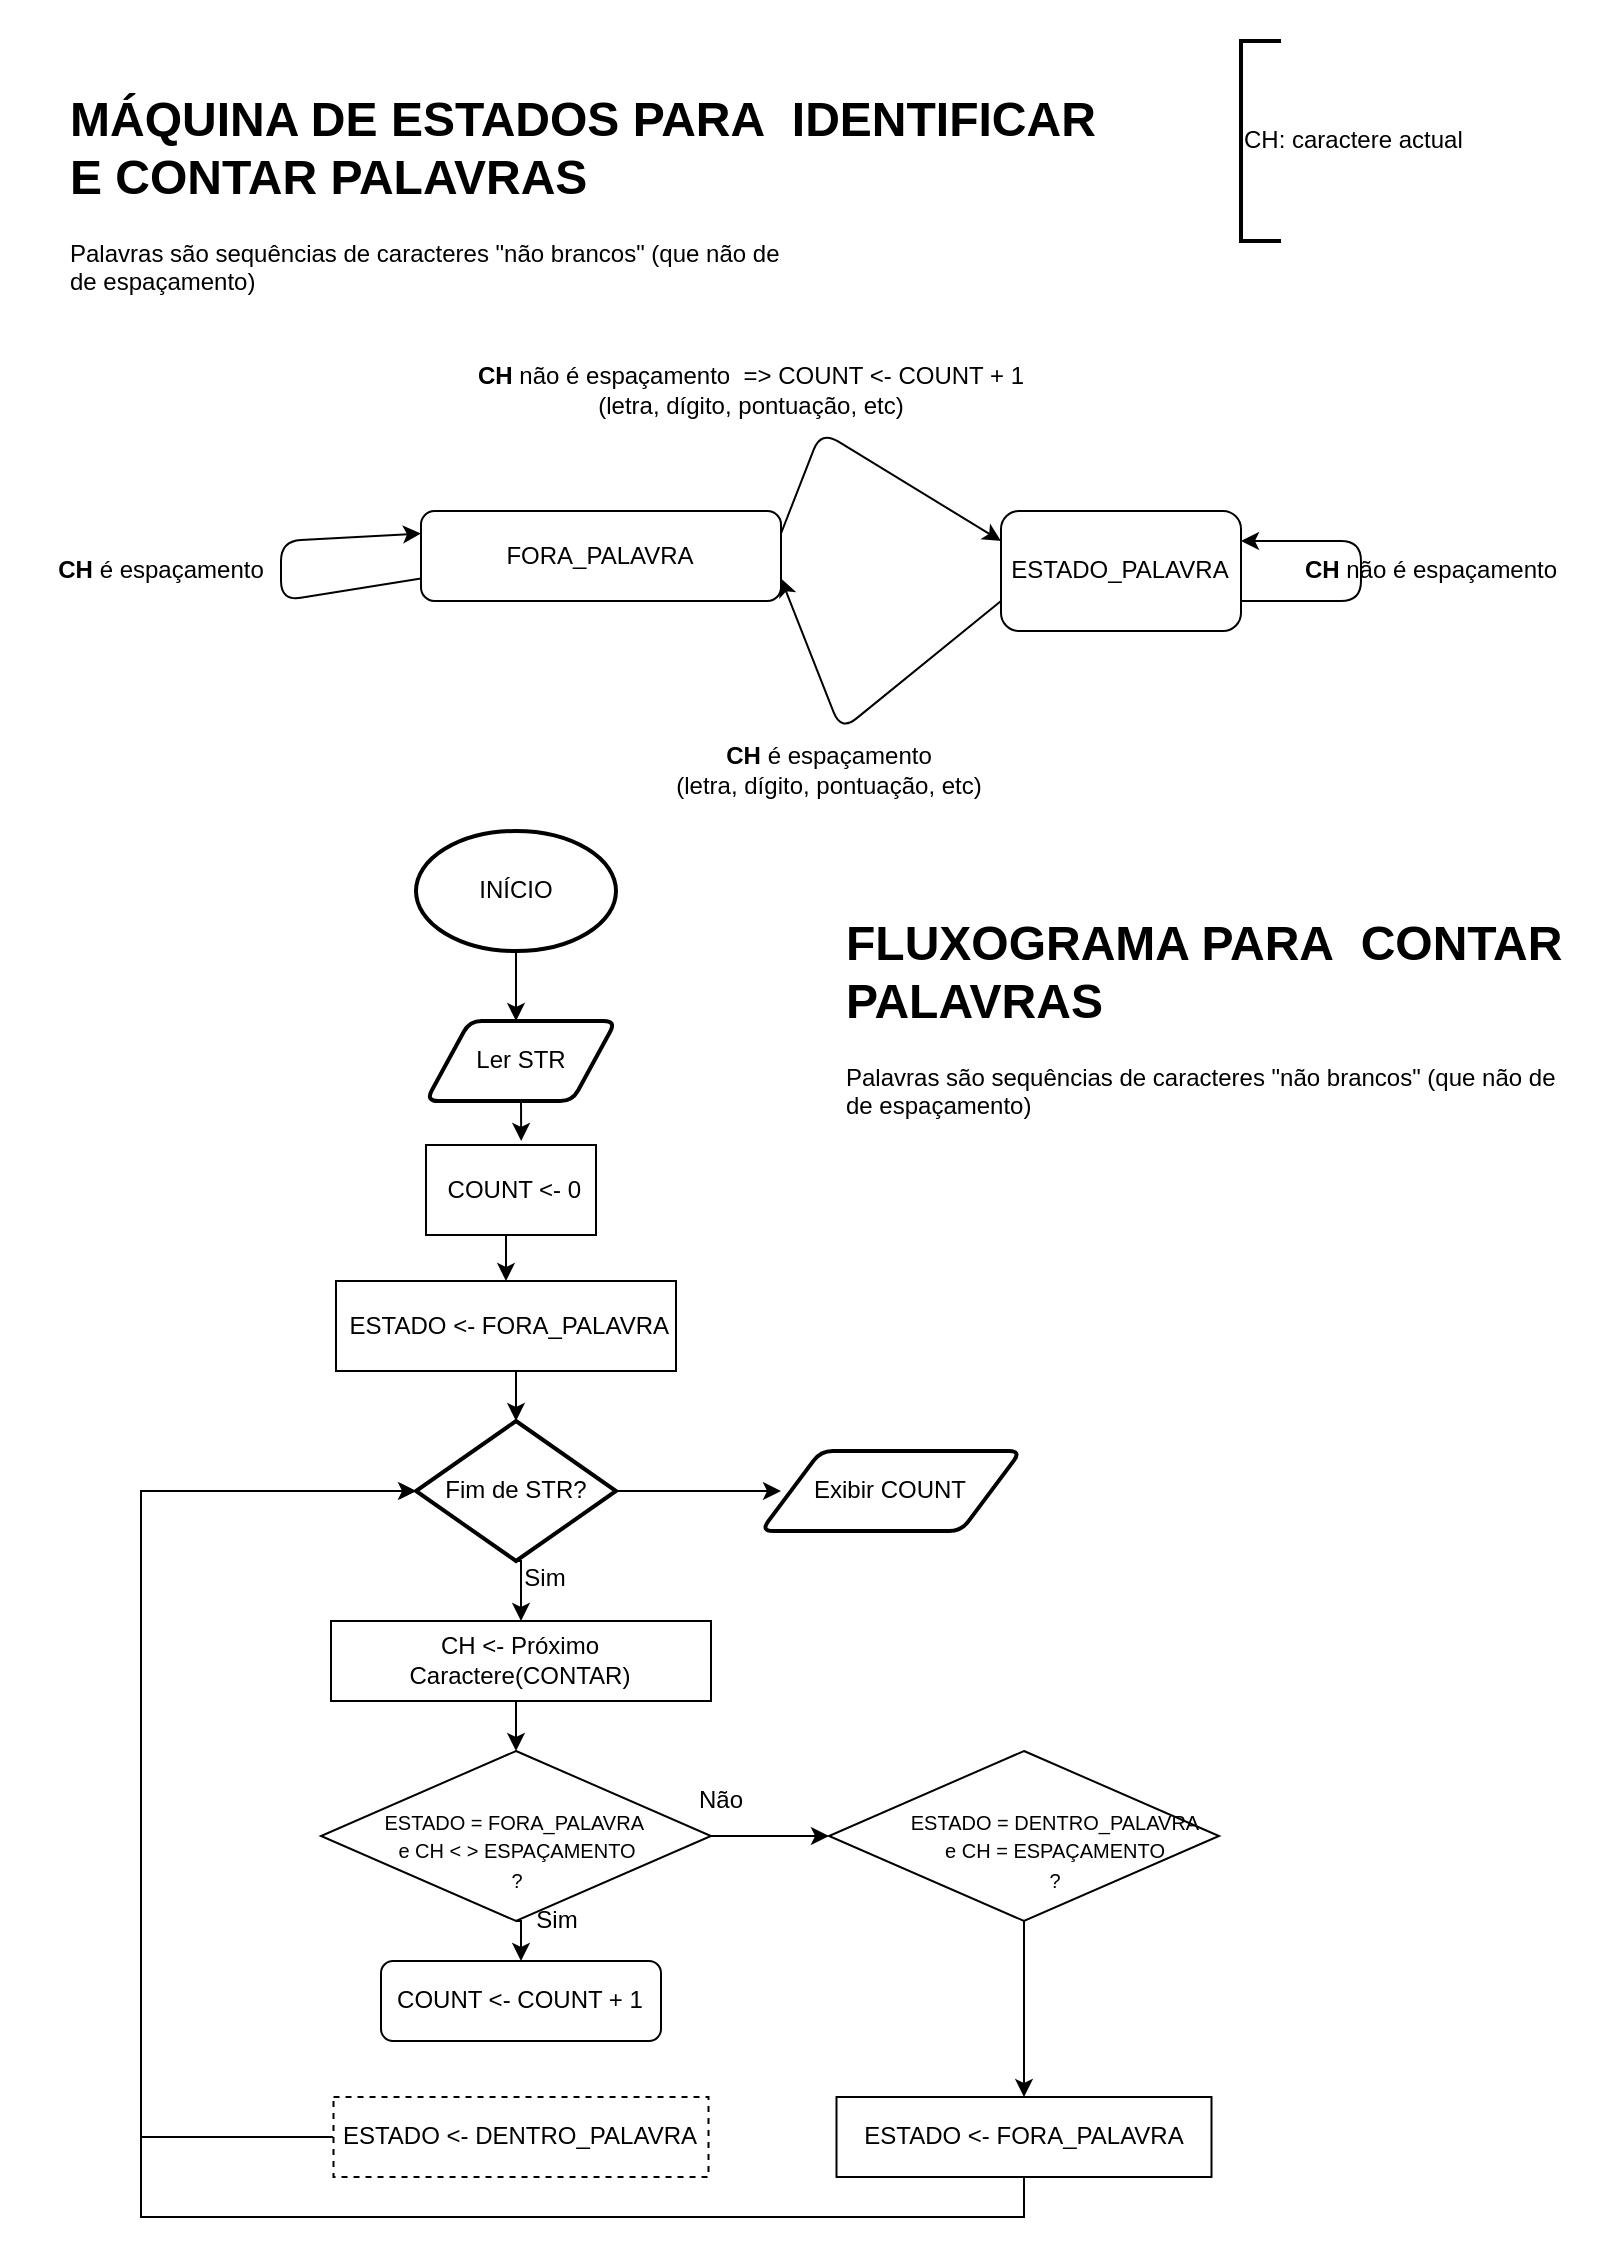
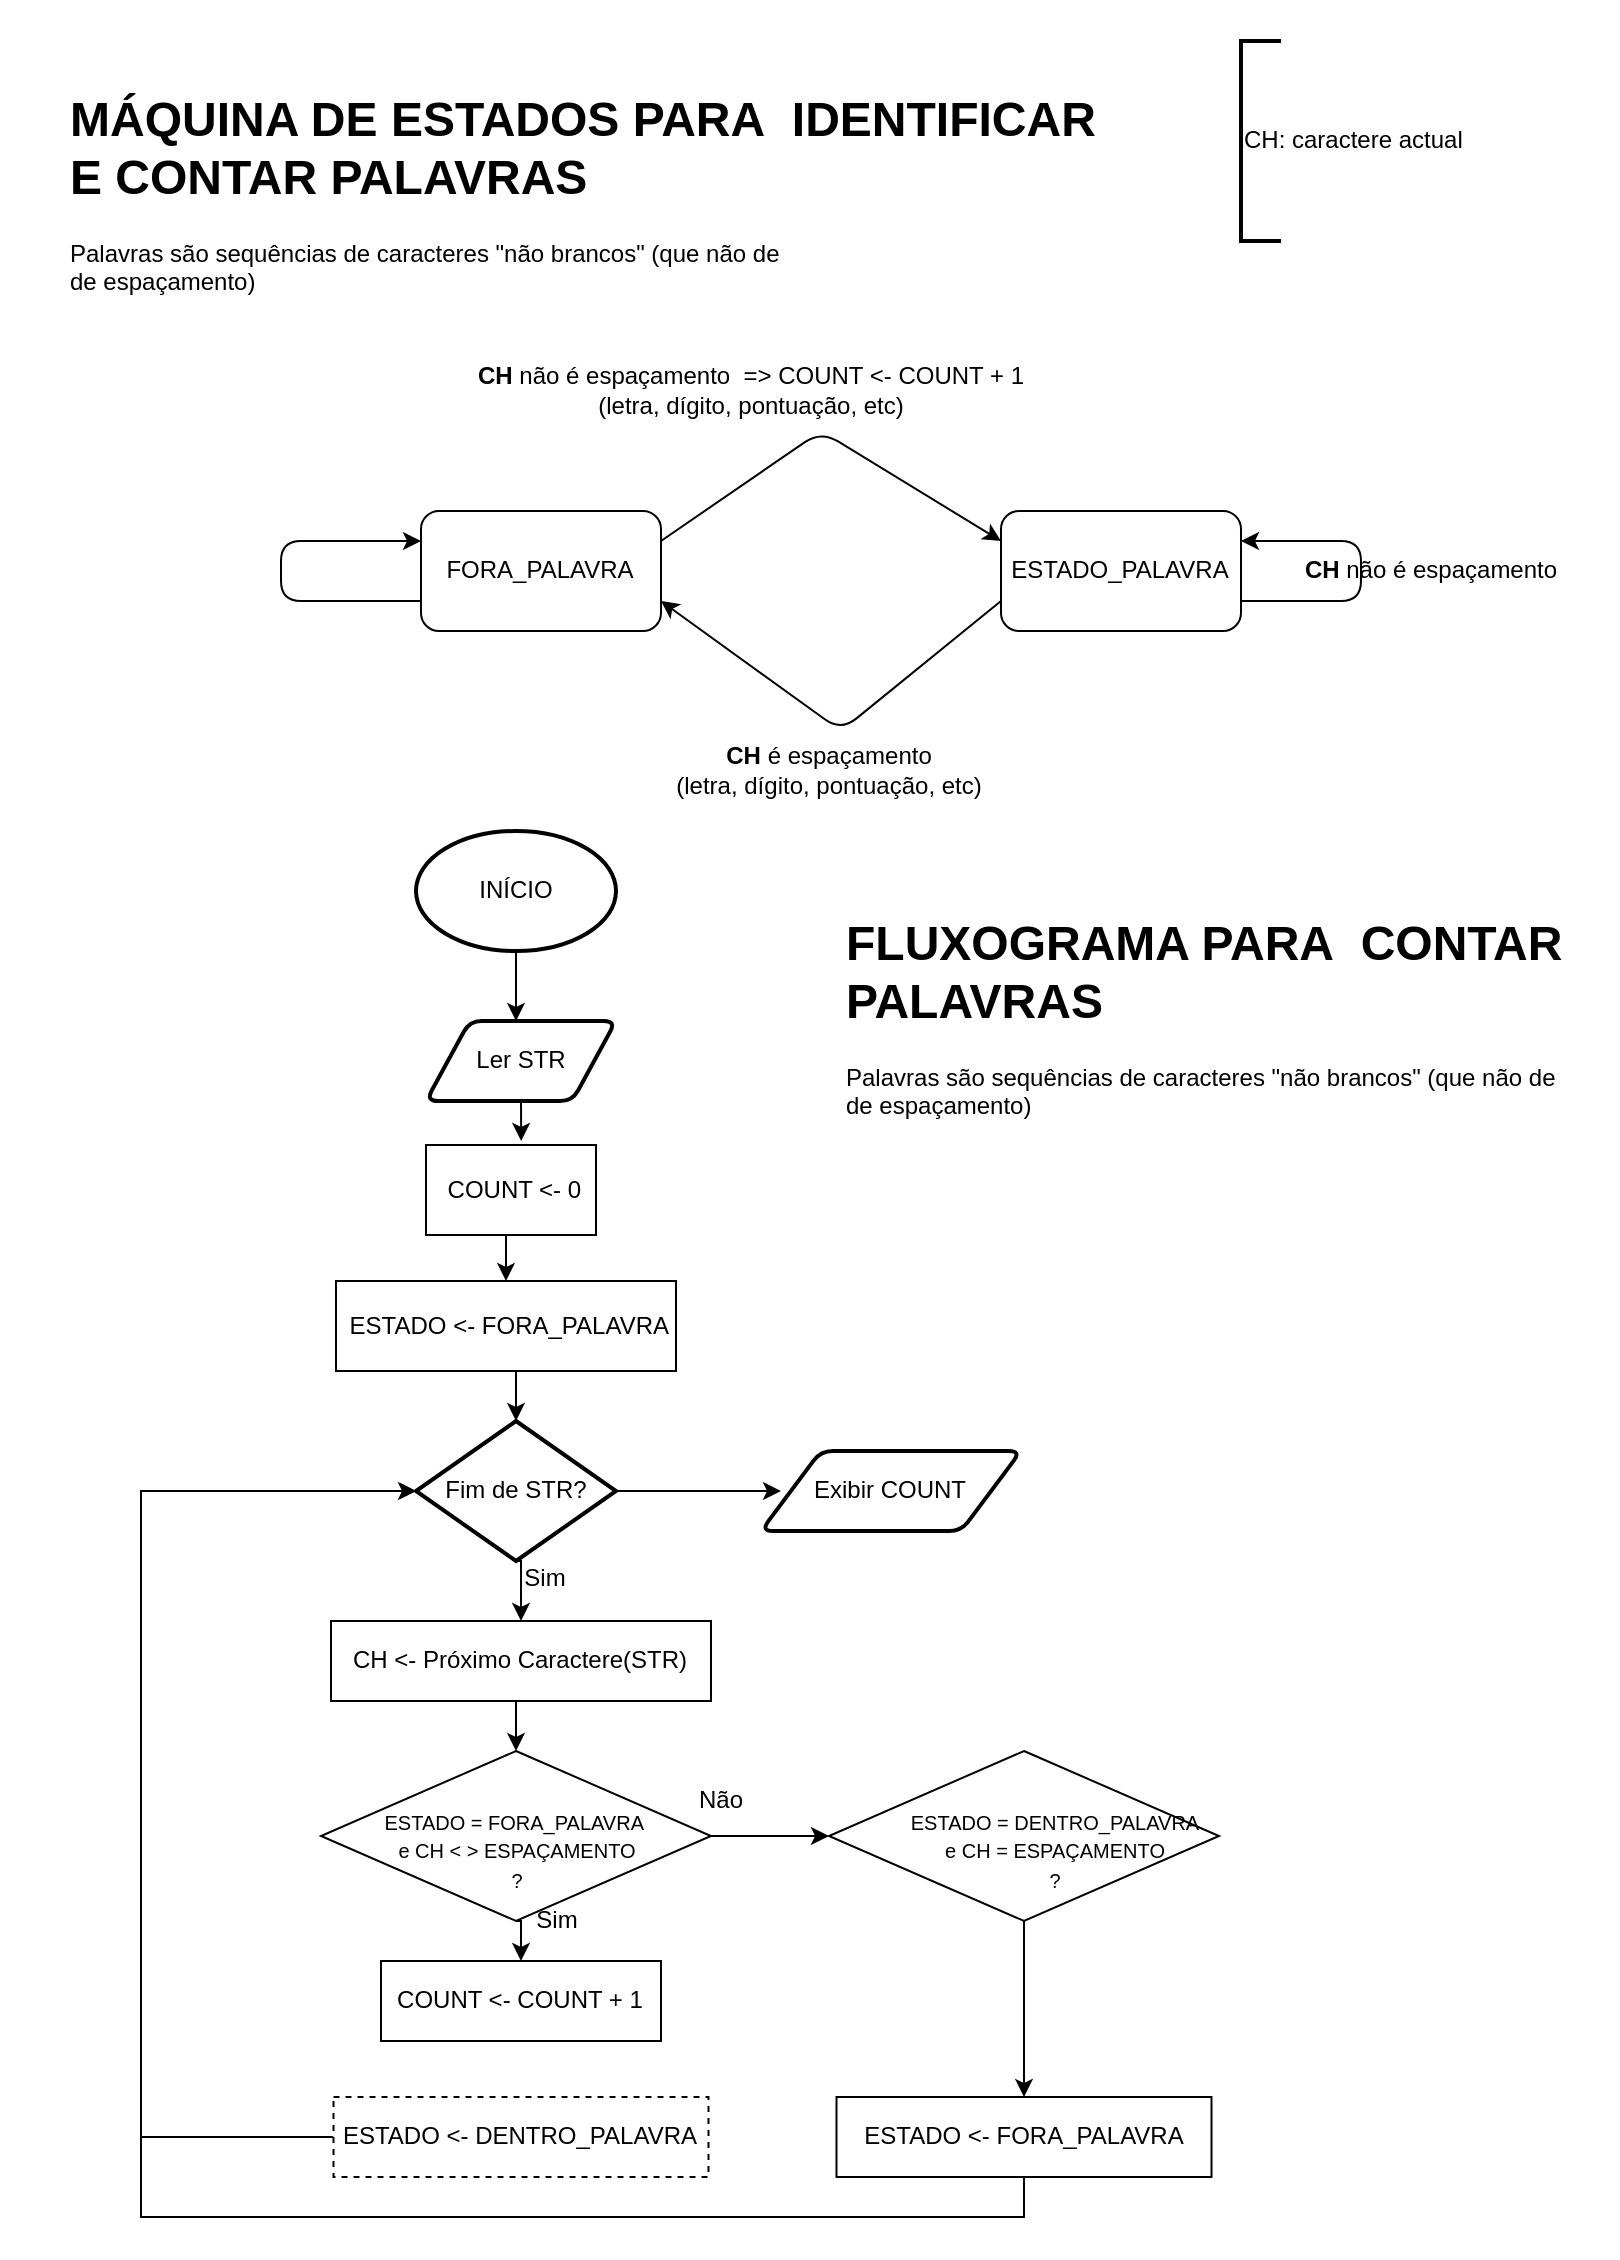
(601, 556) -> (541, 571)
(161, 571) -> none
(521, 1661) -> (521, 1661)
(521, 2001) -> (521, 2001)
